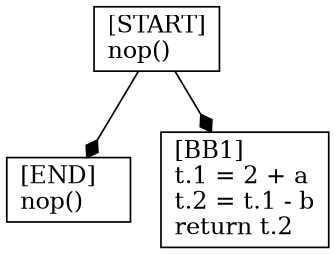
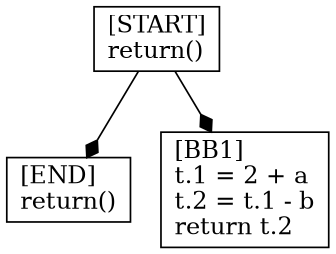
(157, 39) -> (157, 39)
(69, 190) -> (69, 190)
